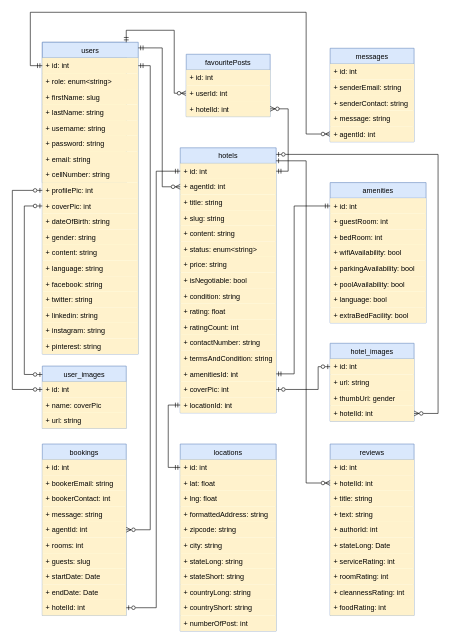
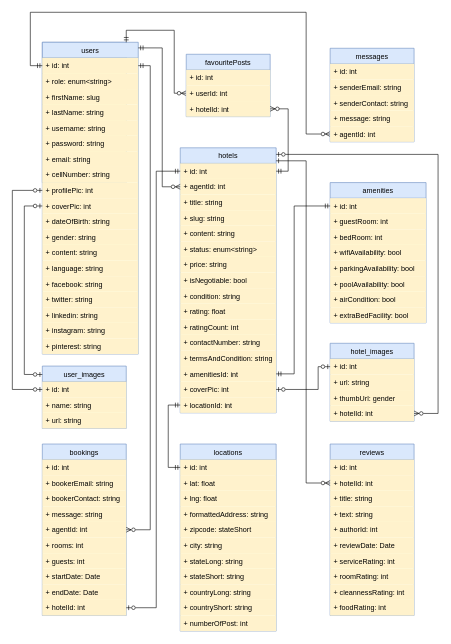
(361, 300) -> (367, 300)
(74, 406) -> (70, 406)
(82, 499) -> (88, 499)
(213, 530) -> (222, 530)
(365, 546) -> (366, 546)
(70, 562) -> (68, 562)
